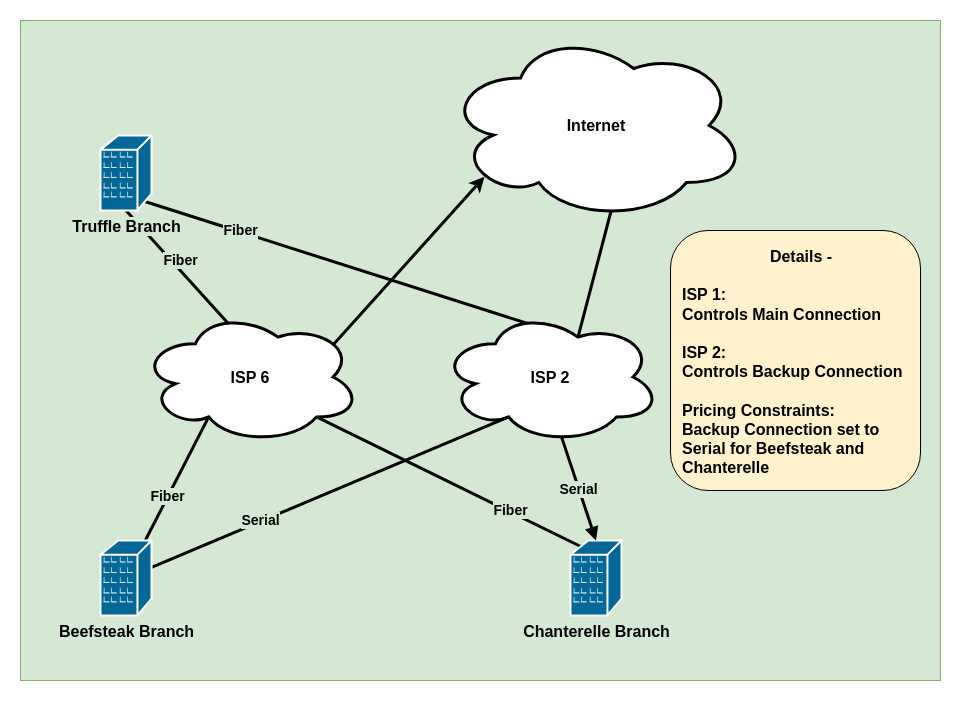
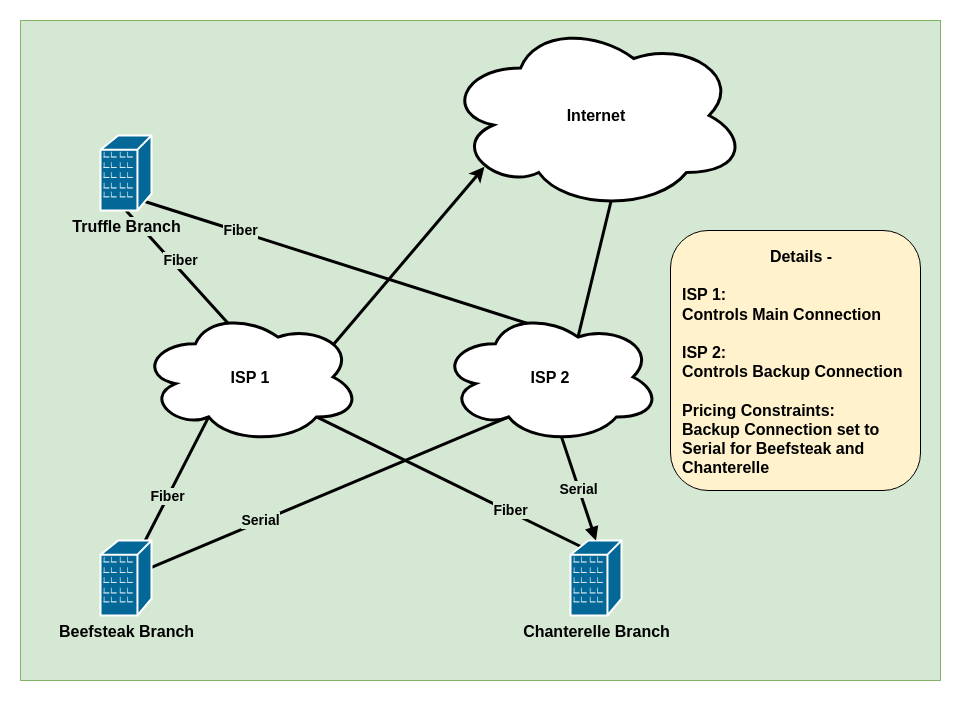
(596, 126) -> (596, 116)
(251, 378) -> (251, 378)
